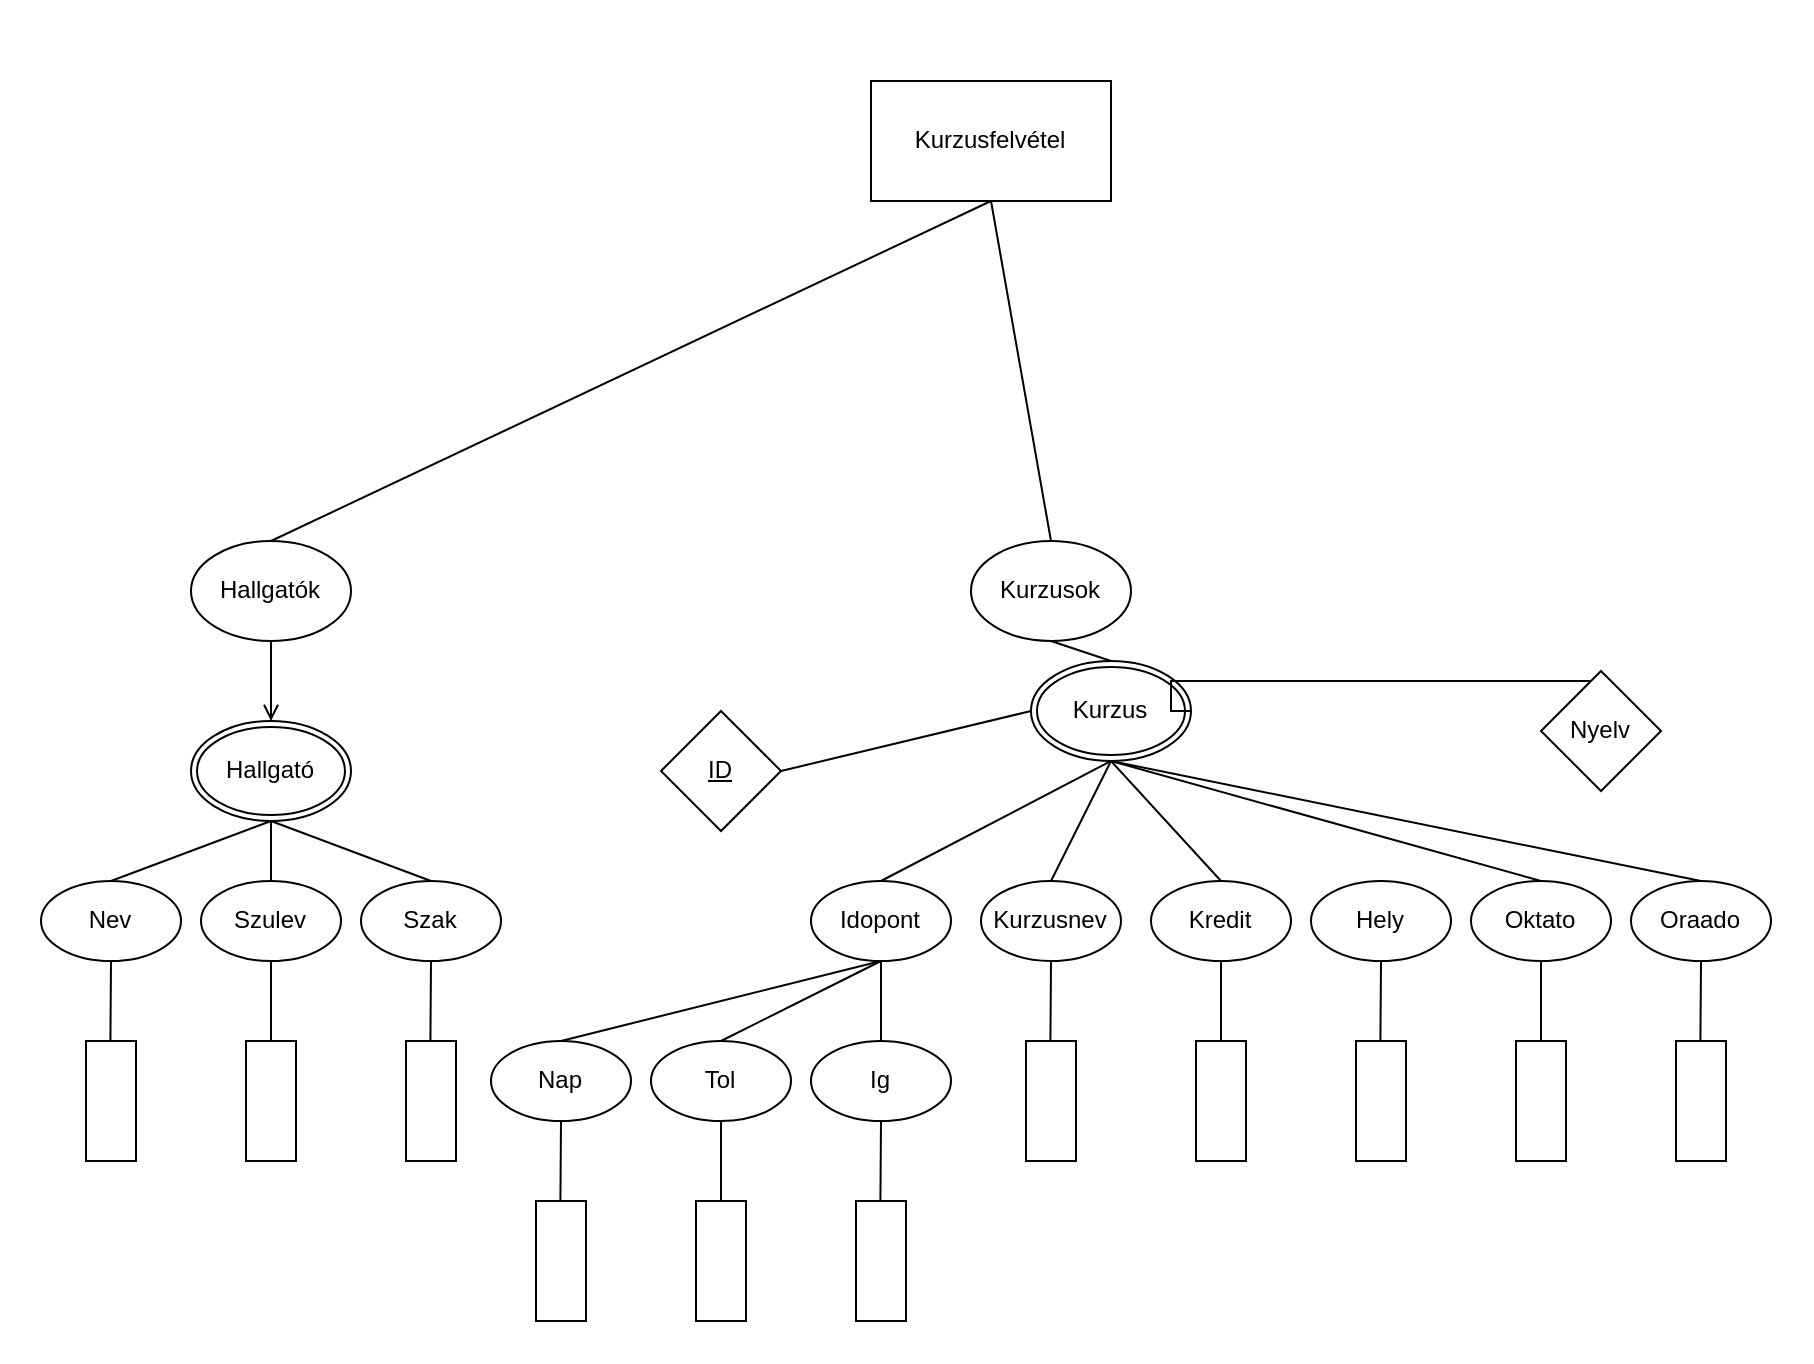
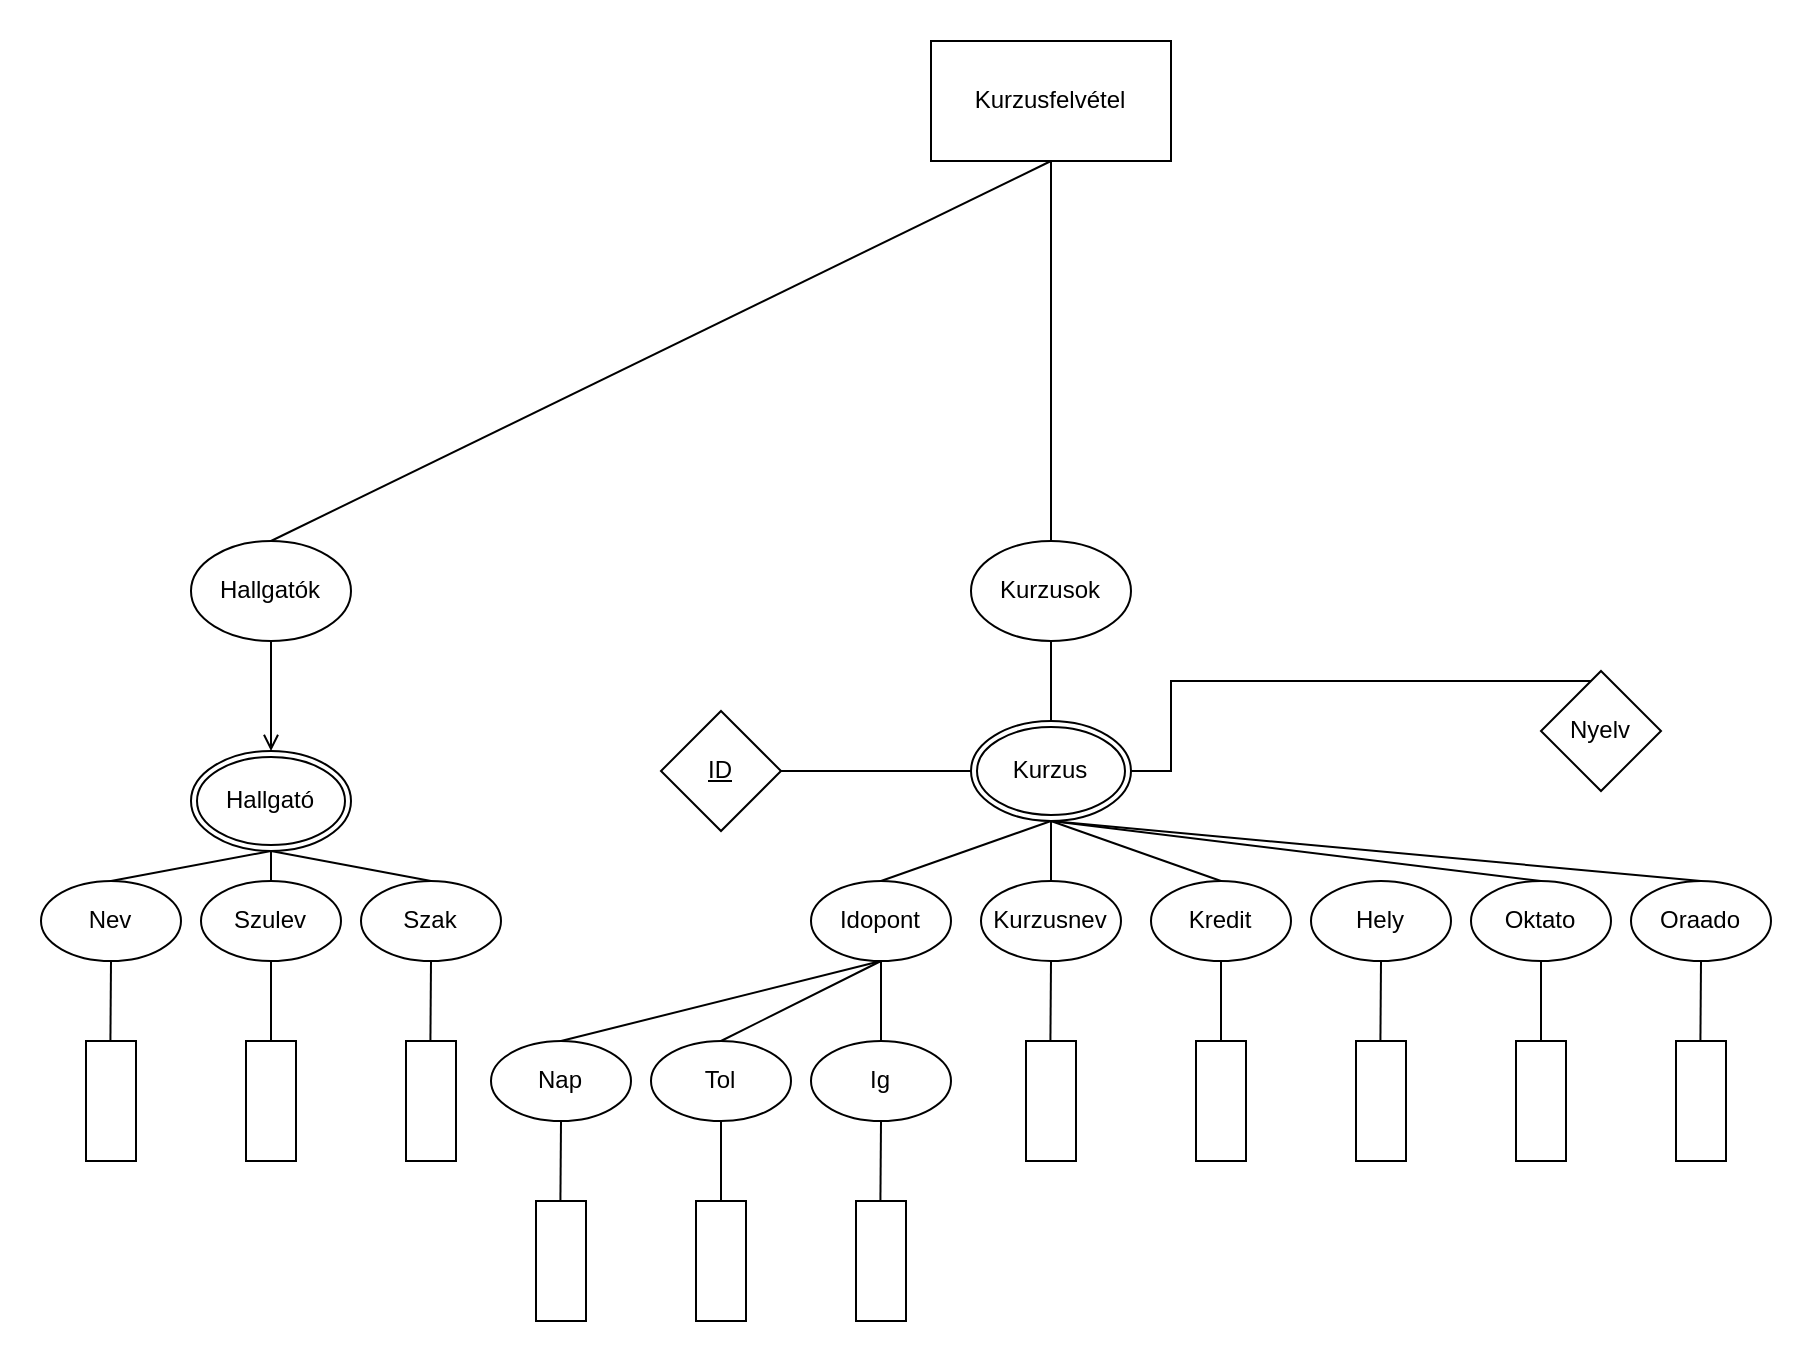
(991, 141) -> (1051, 101)
(1111, 711) -> (1051, 771)
(271, 771) -> (271, 801)
